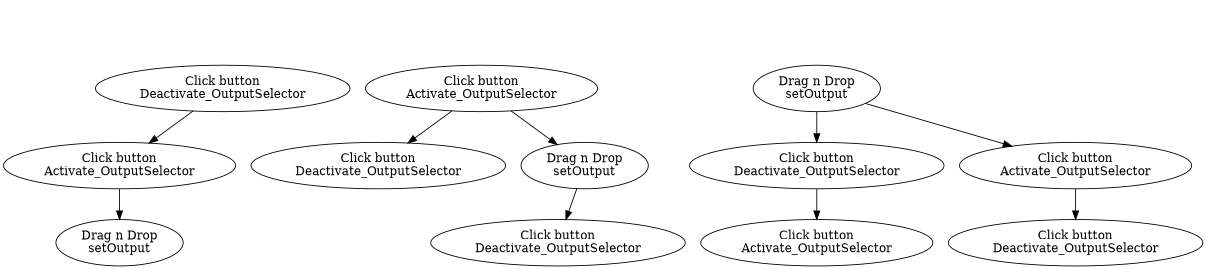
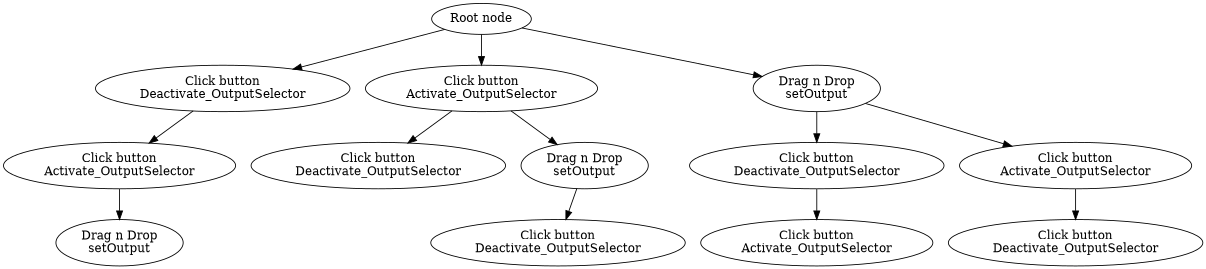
none -> (481, 19)
